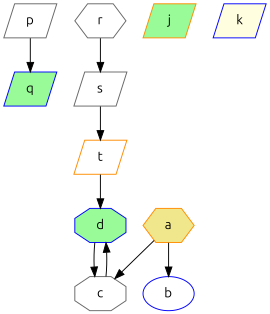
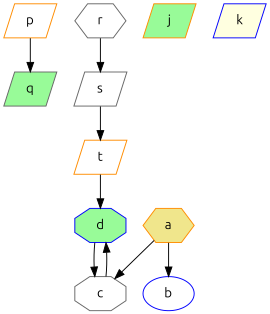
(30, 21) -> (30, 21)
(30, 89) -> (30, 89)
